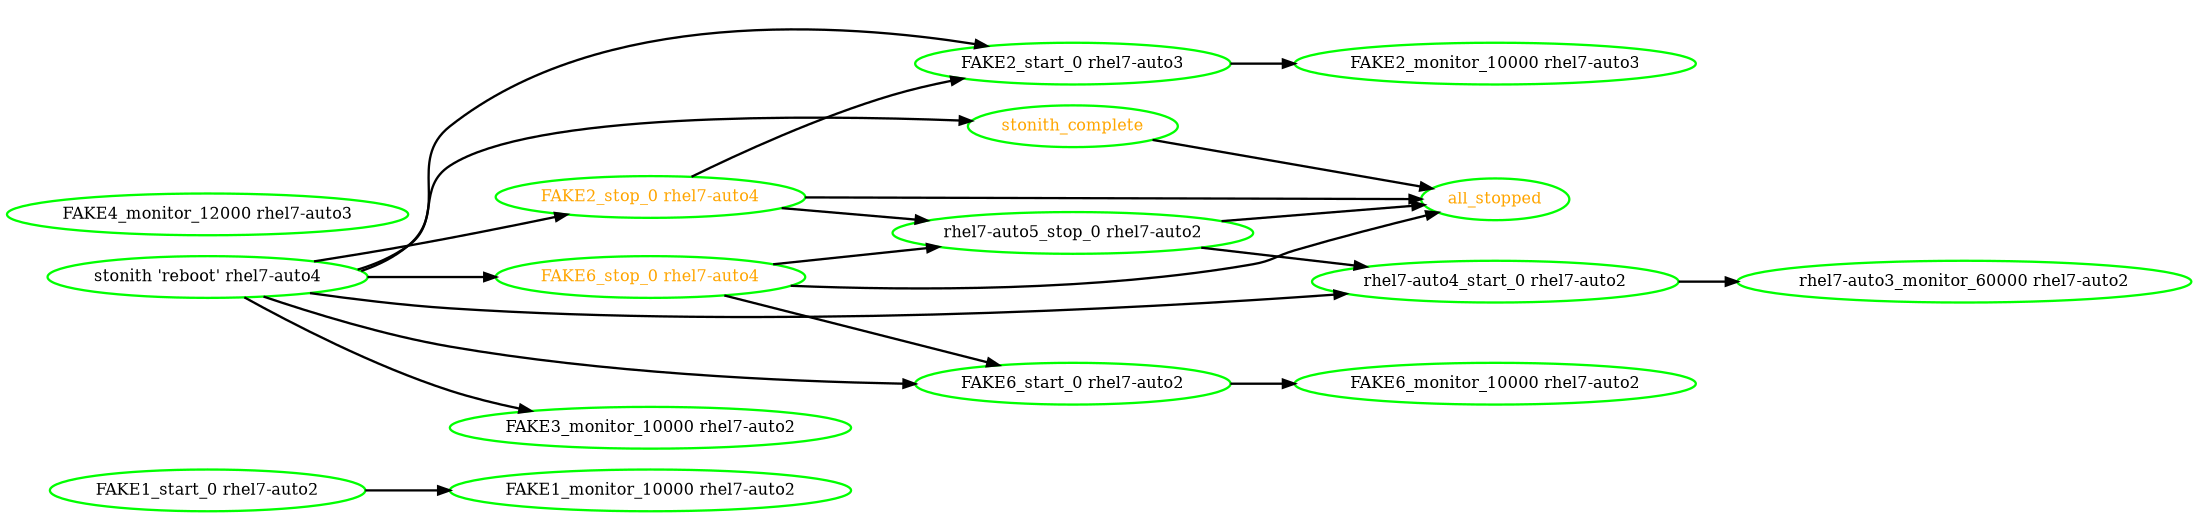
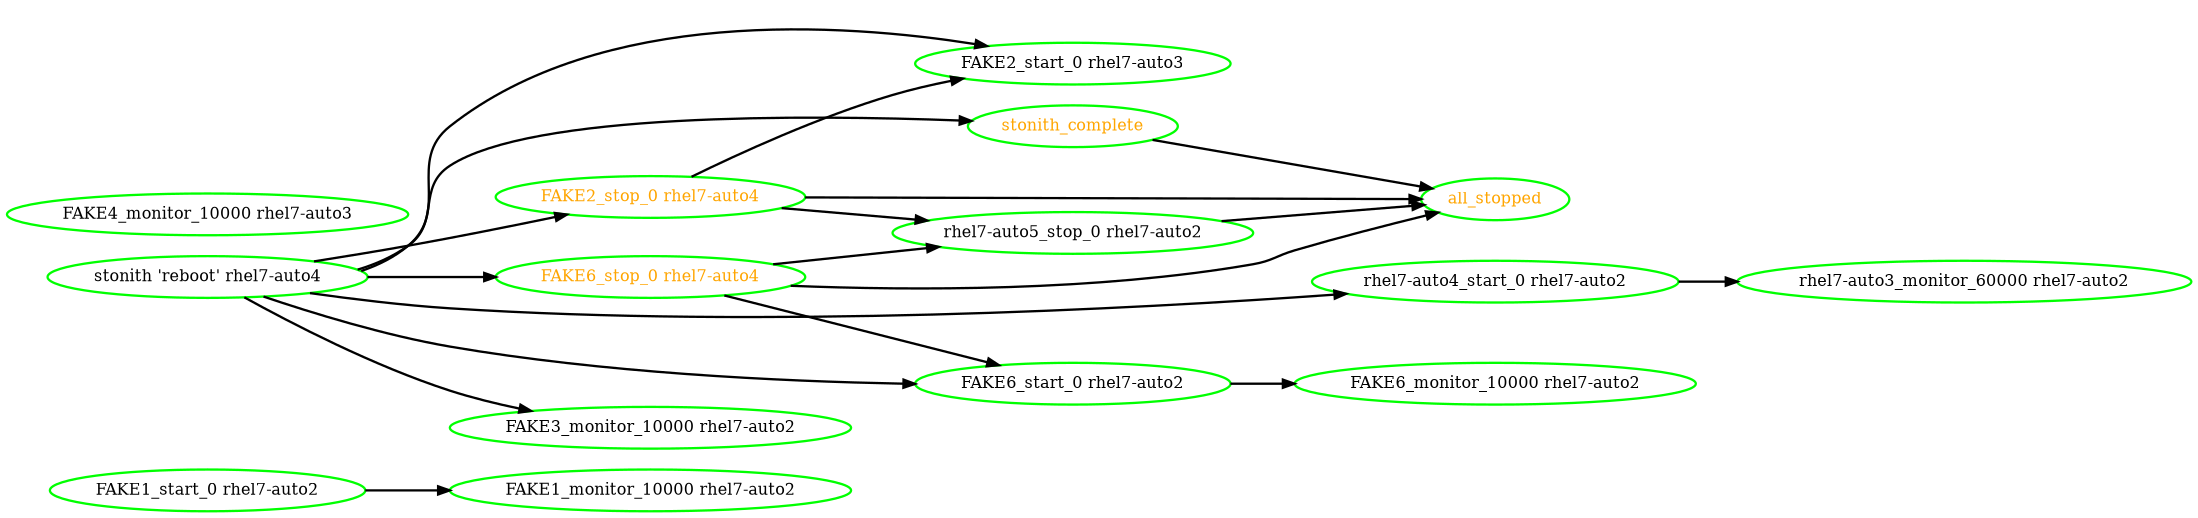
(1495, 64) -> none
(208, 214) -> (208, 214)
(1263, 255) -> none
